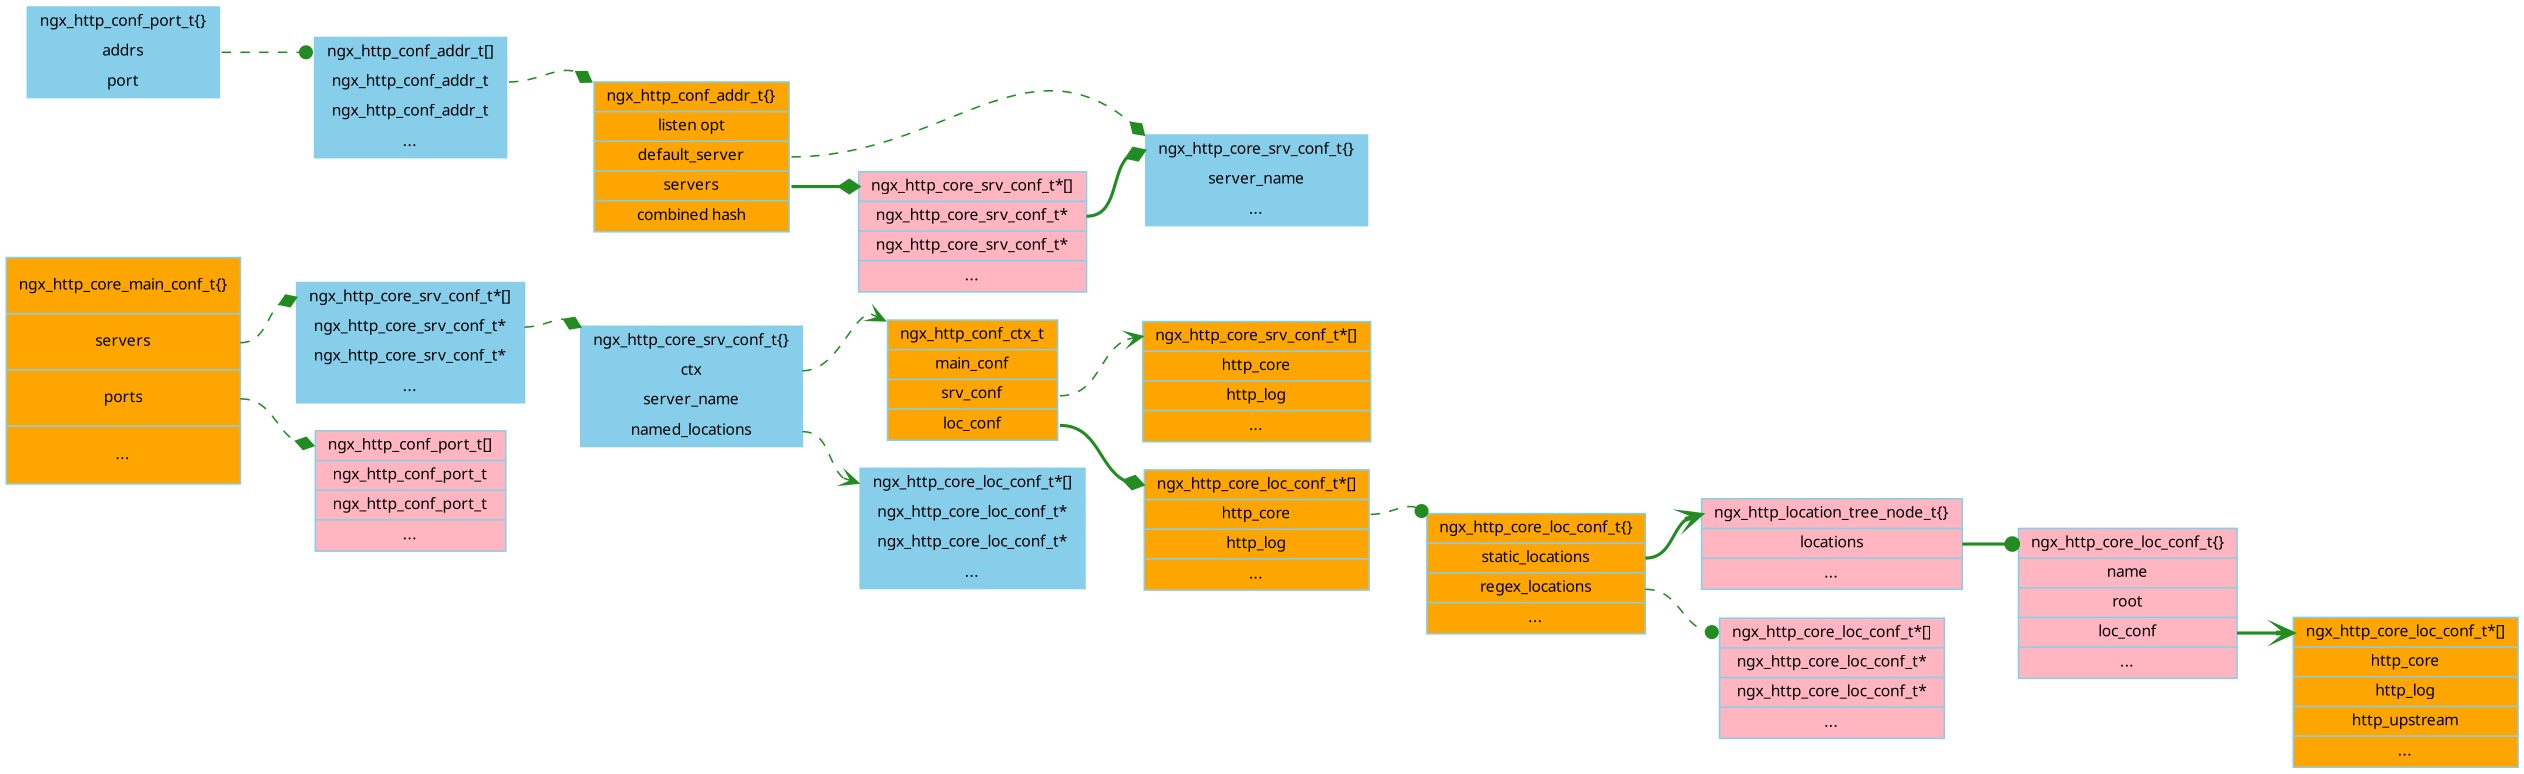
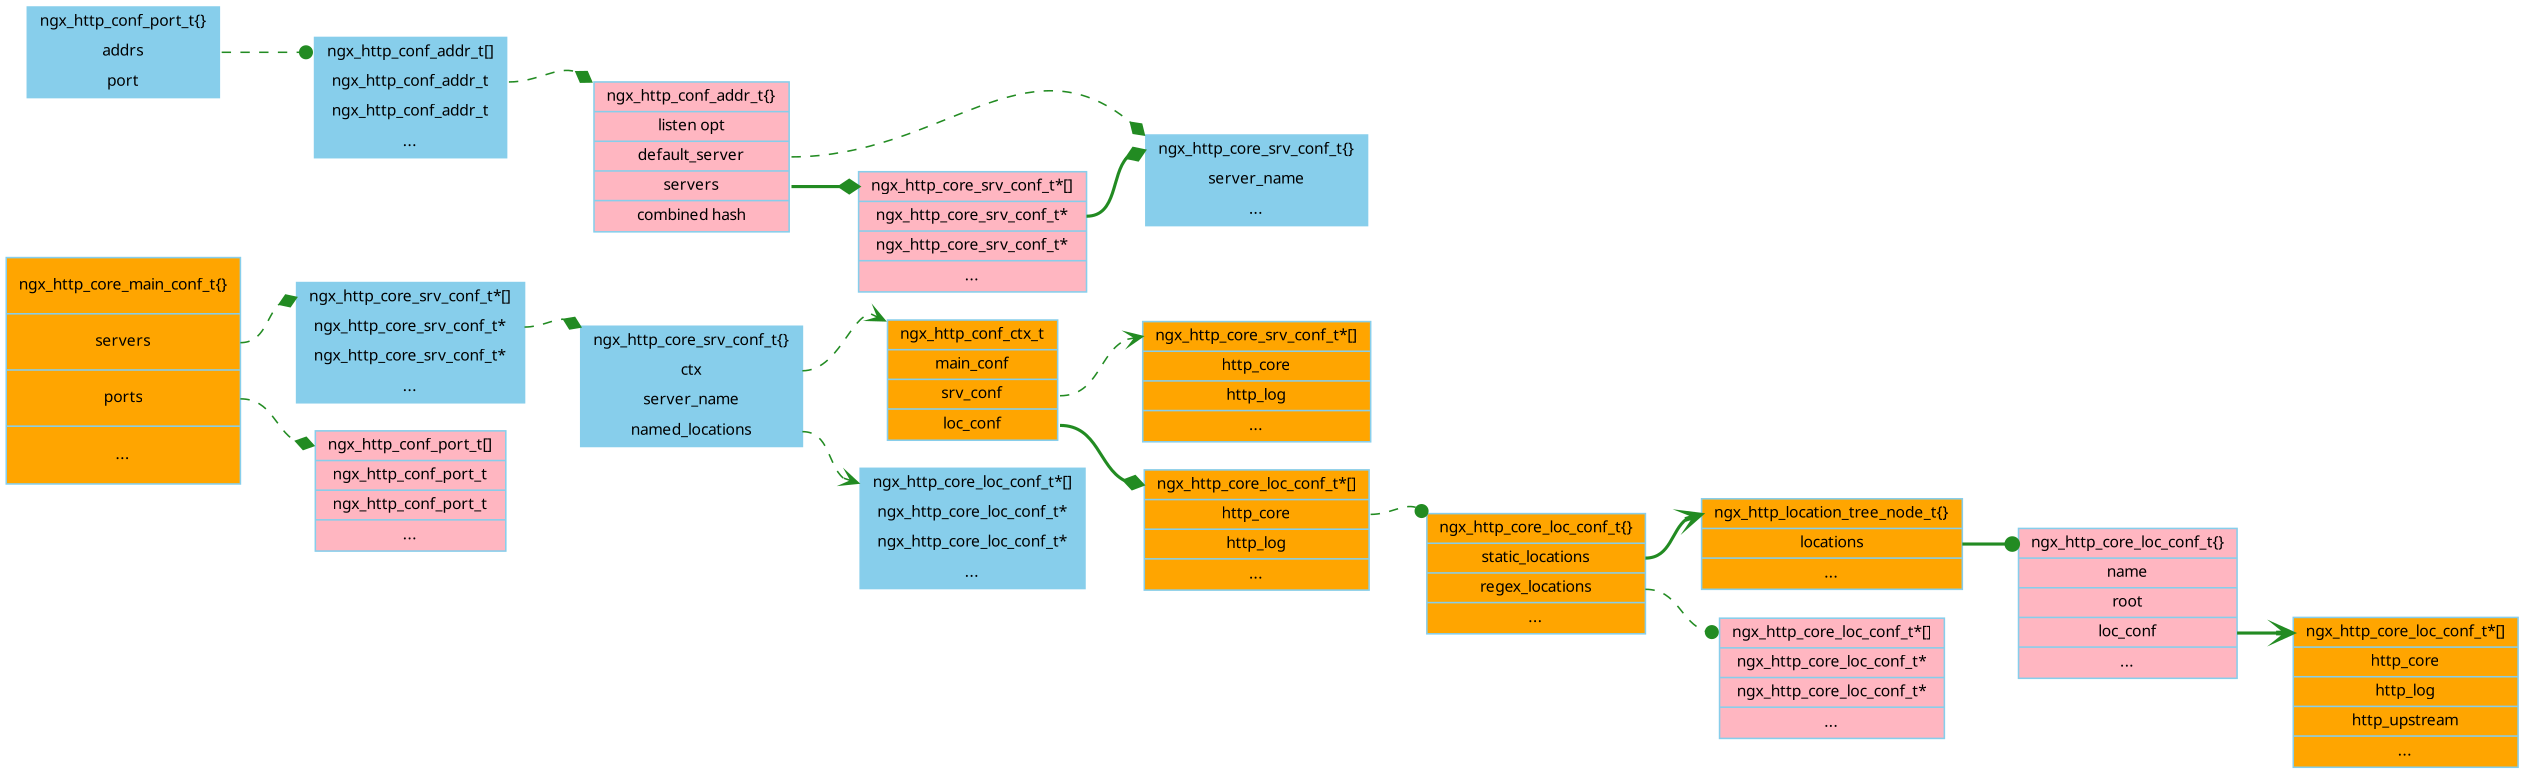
(692, 157) -> (692, 157)
(1832, 544) -> (1832, 544)
